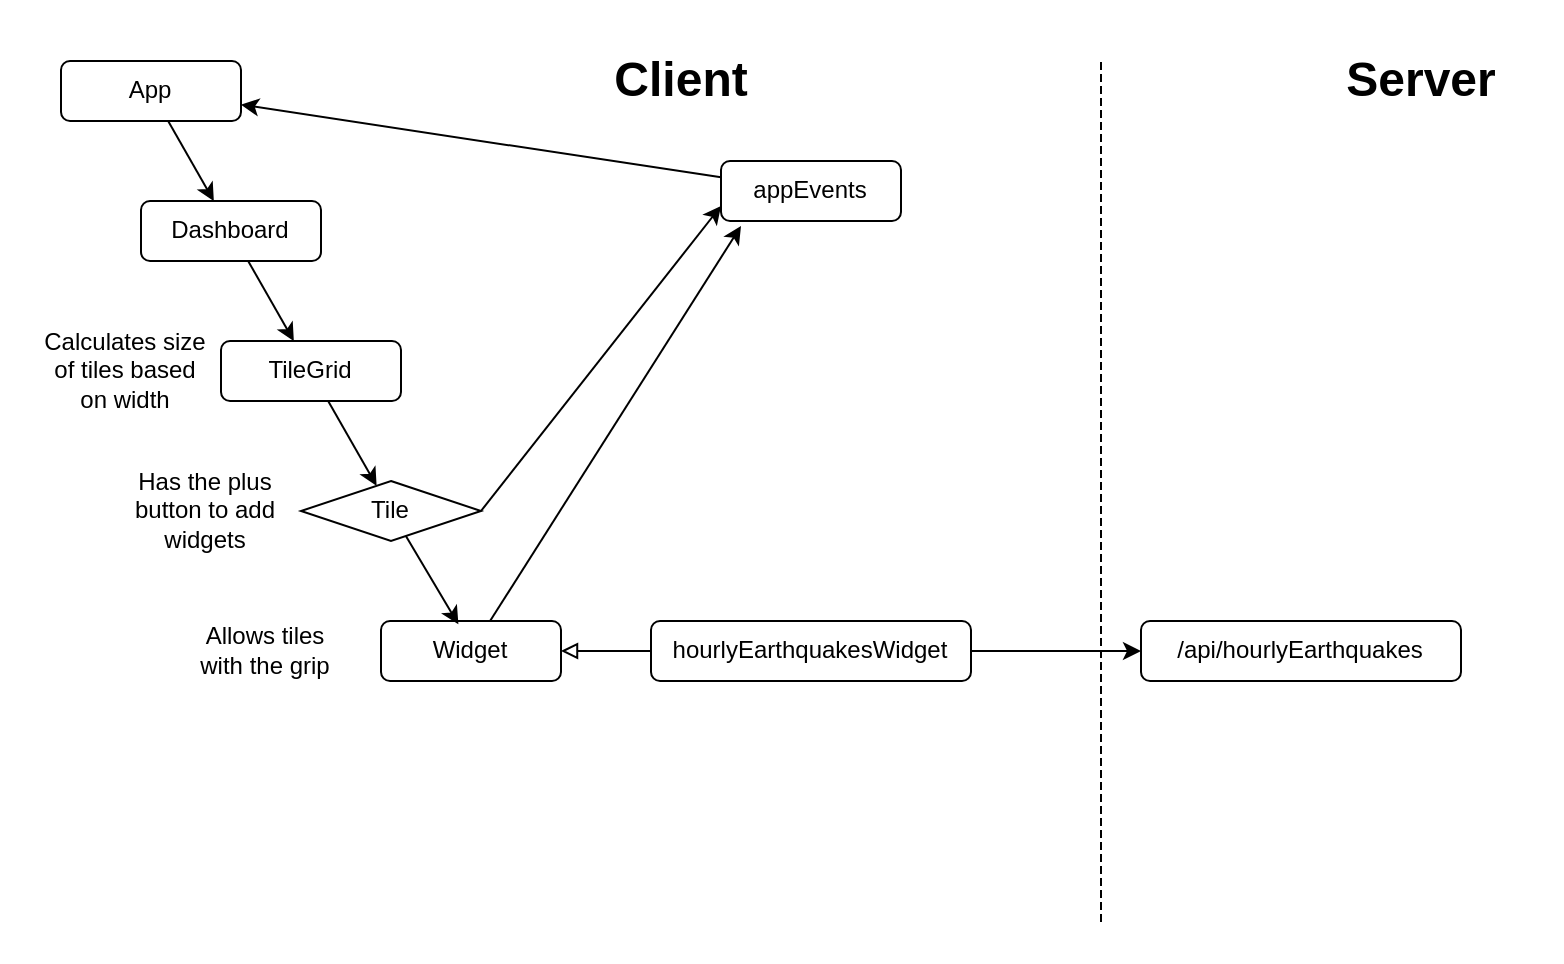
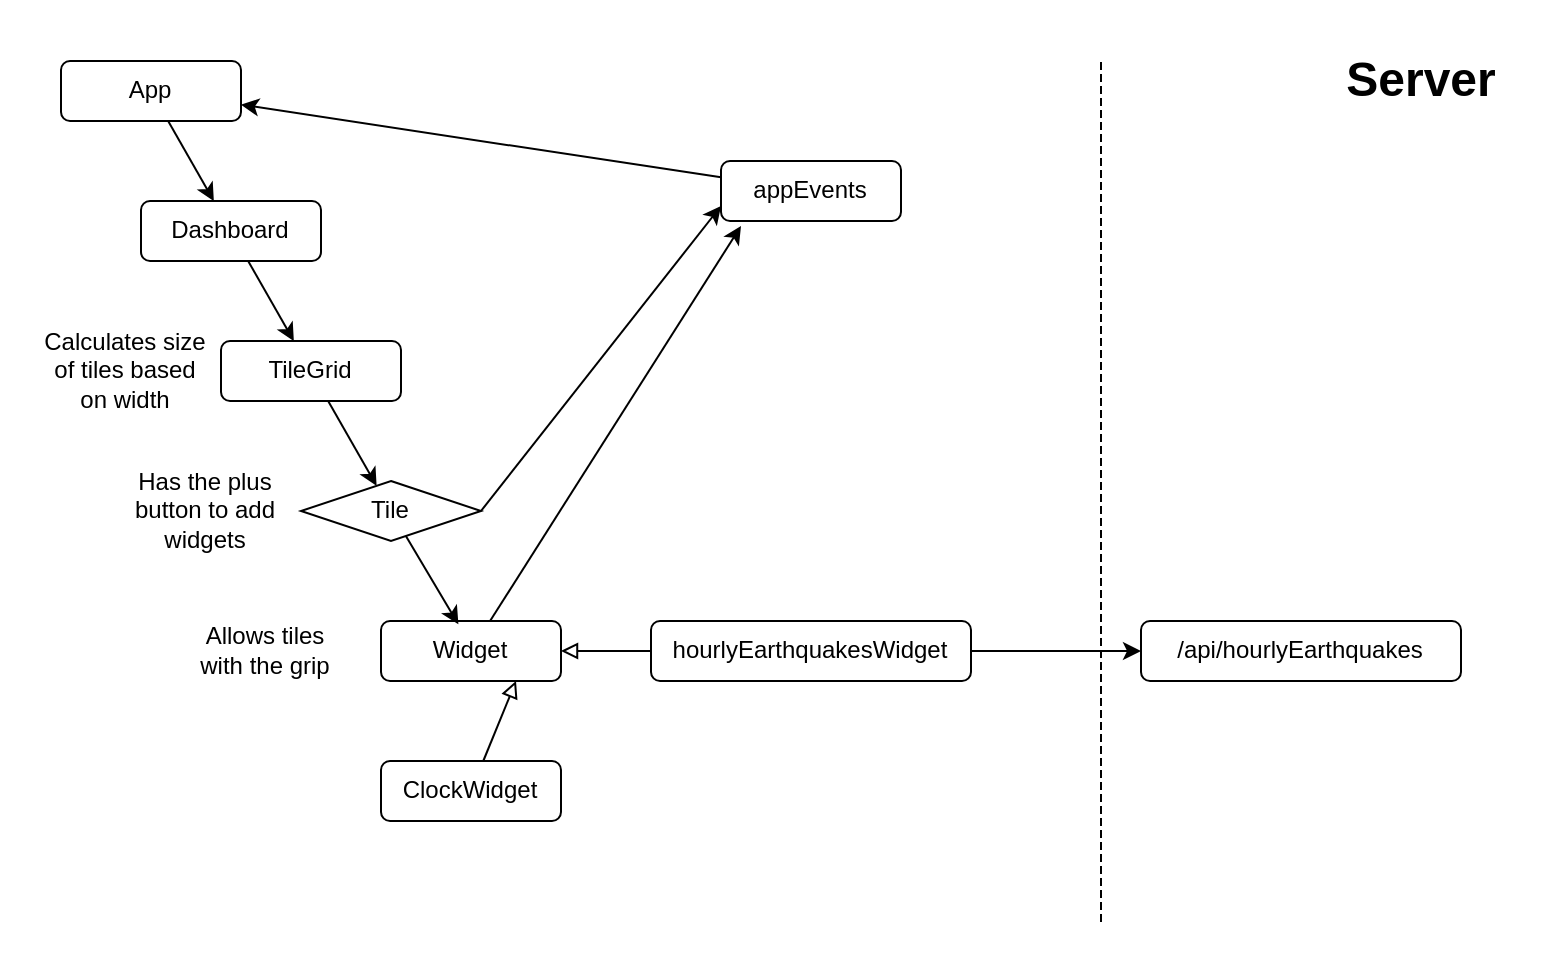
(681, 81) -> none
none -> (497, 729)
none -> (471, 791)
